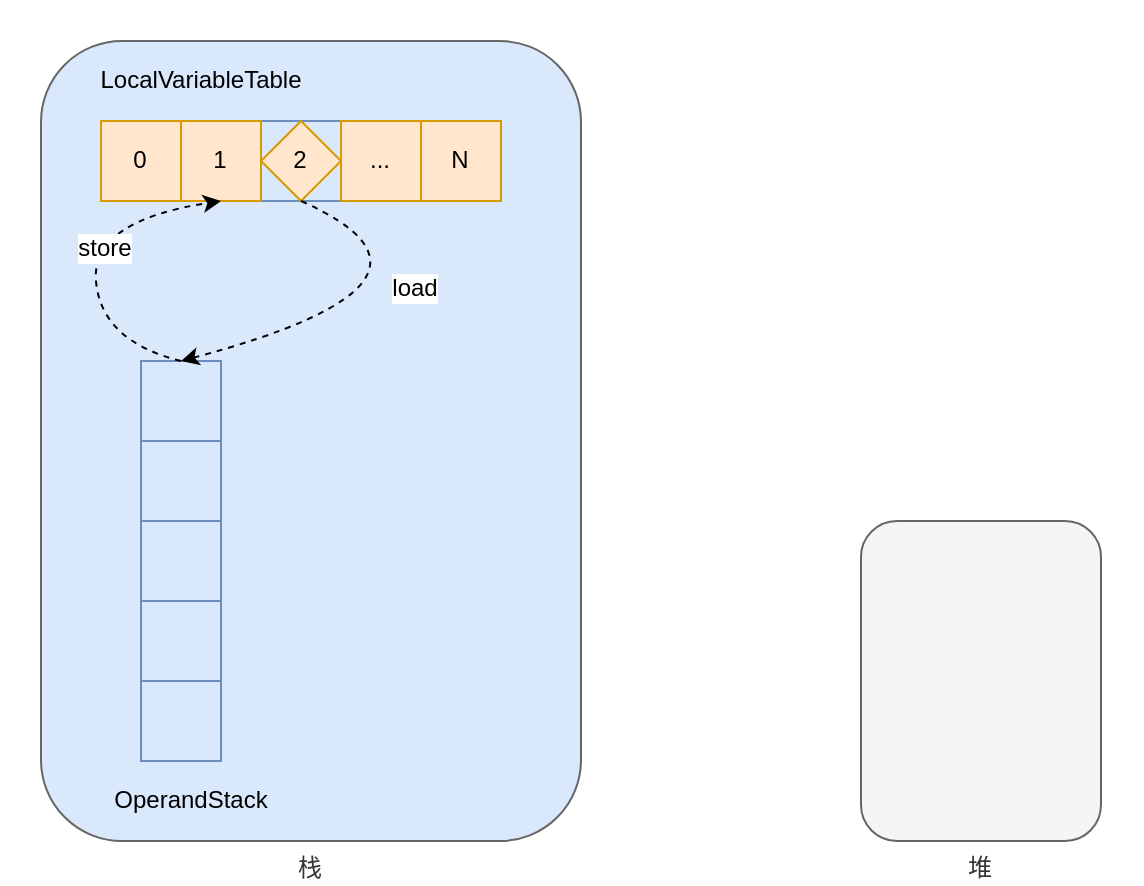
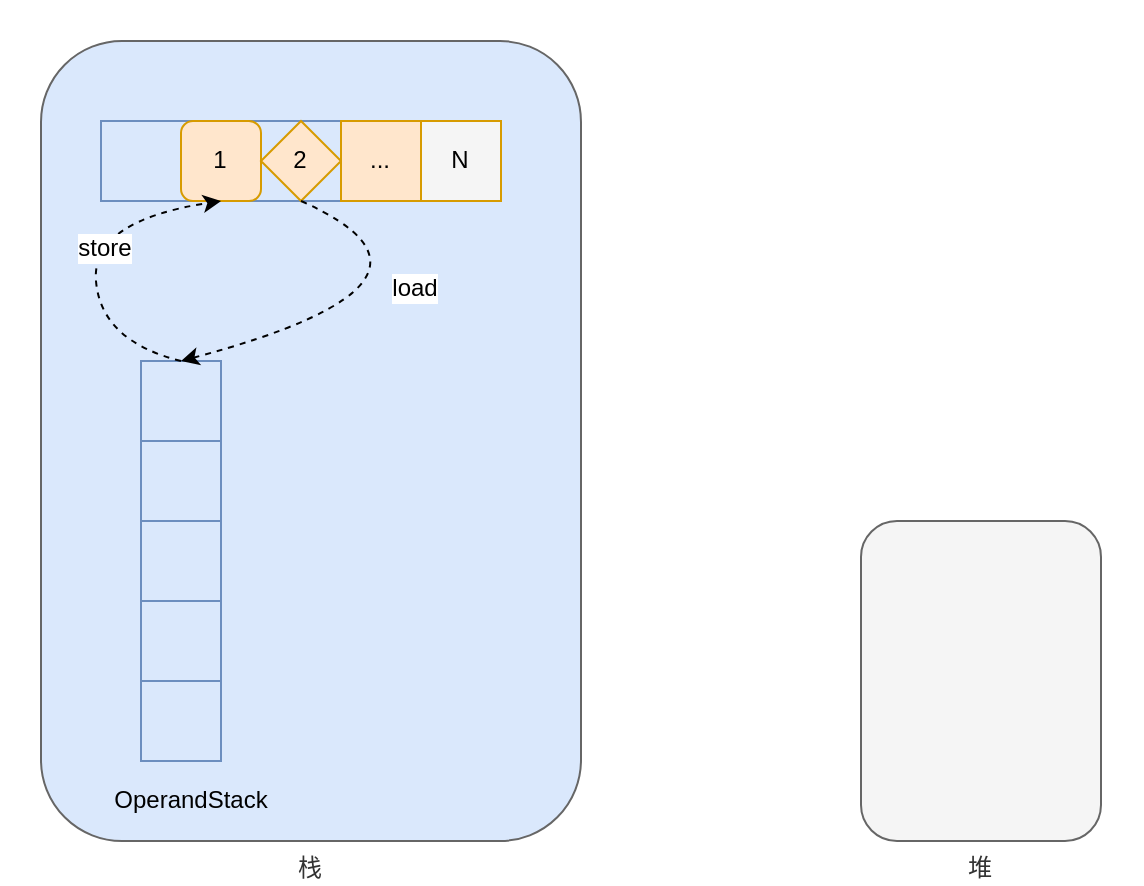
(201, 81) -> none
(141, 161) -> none
(221, 161) -> (221, 161)
(461, 161) -> (461, 161)
